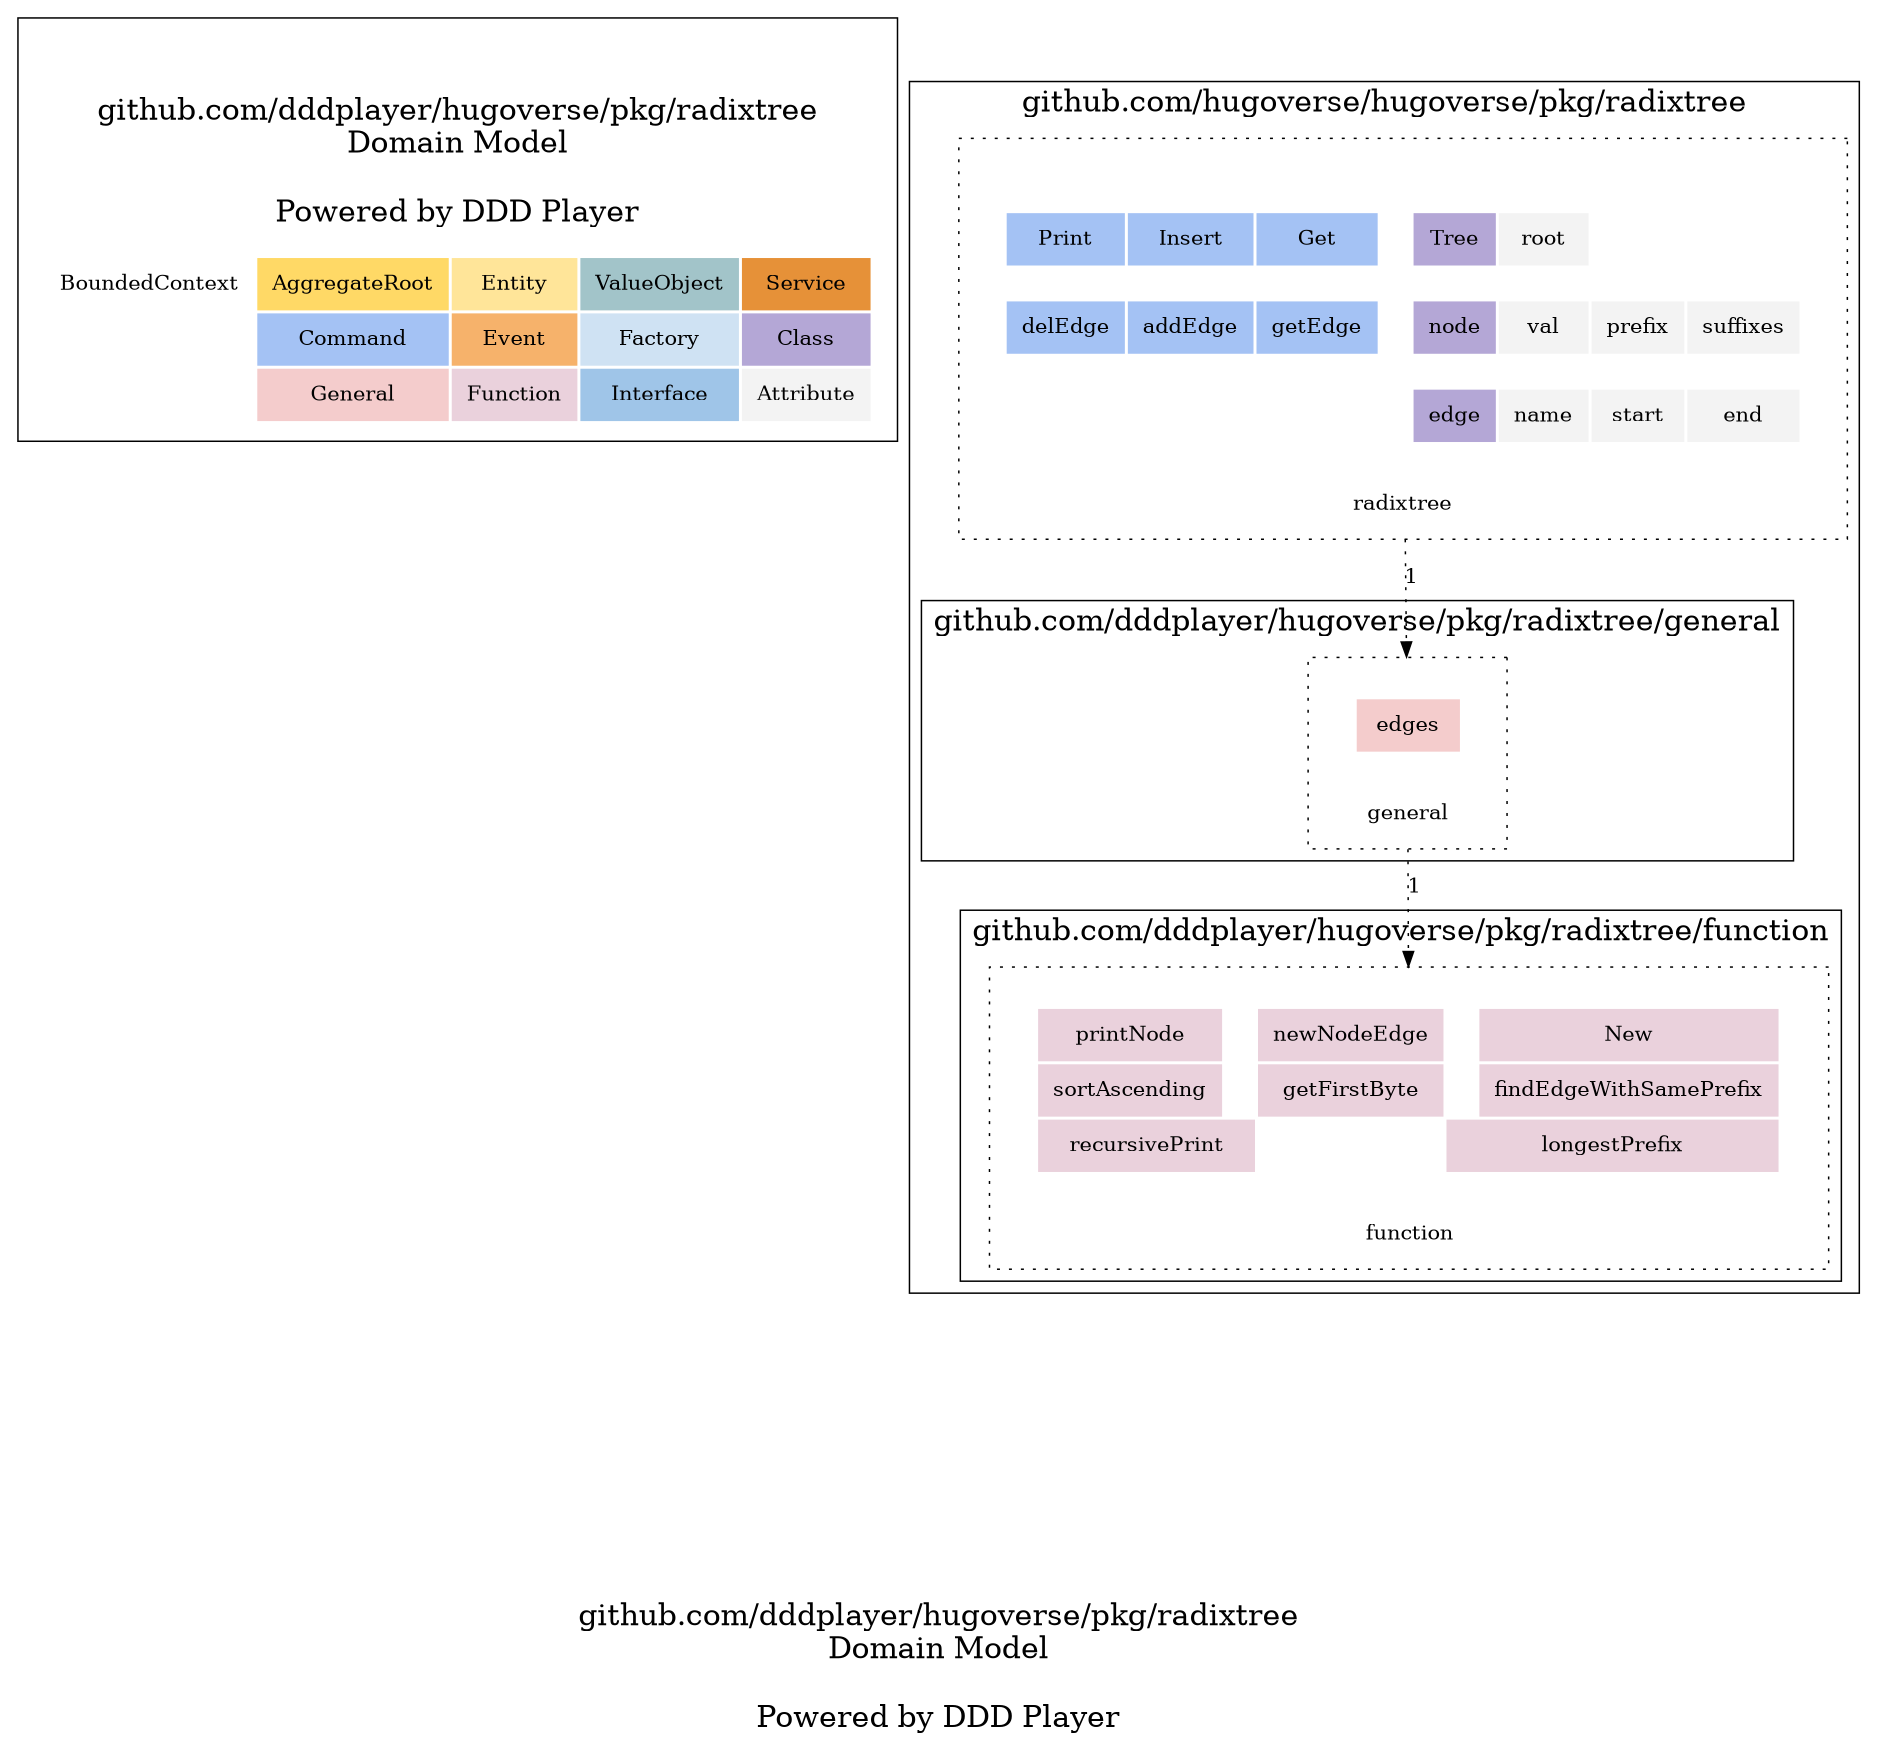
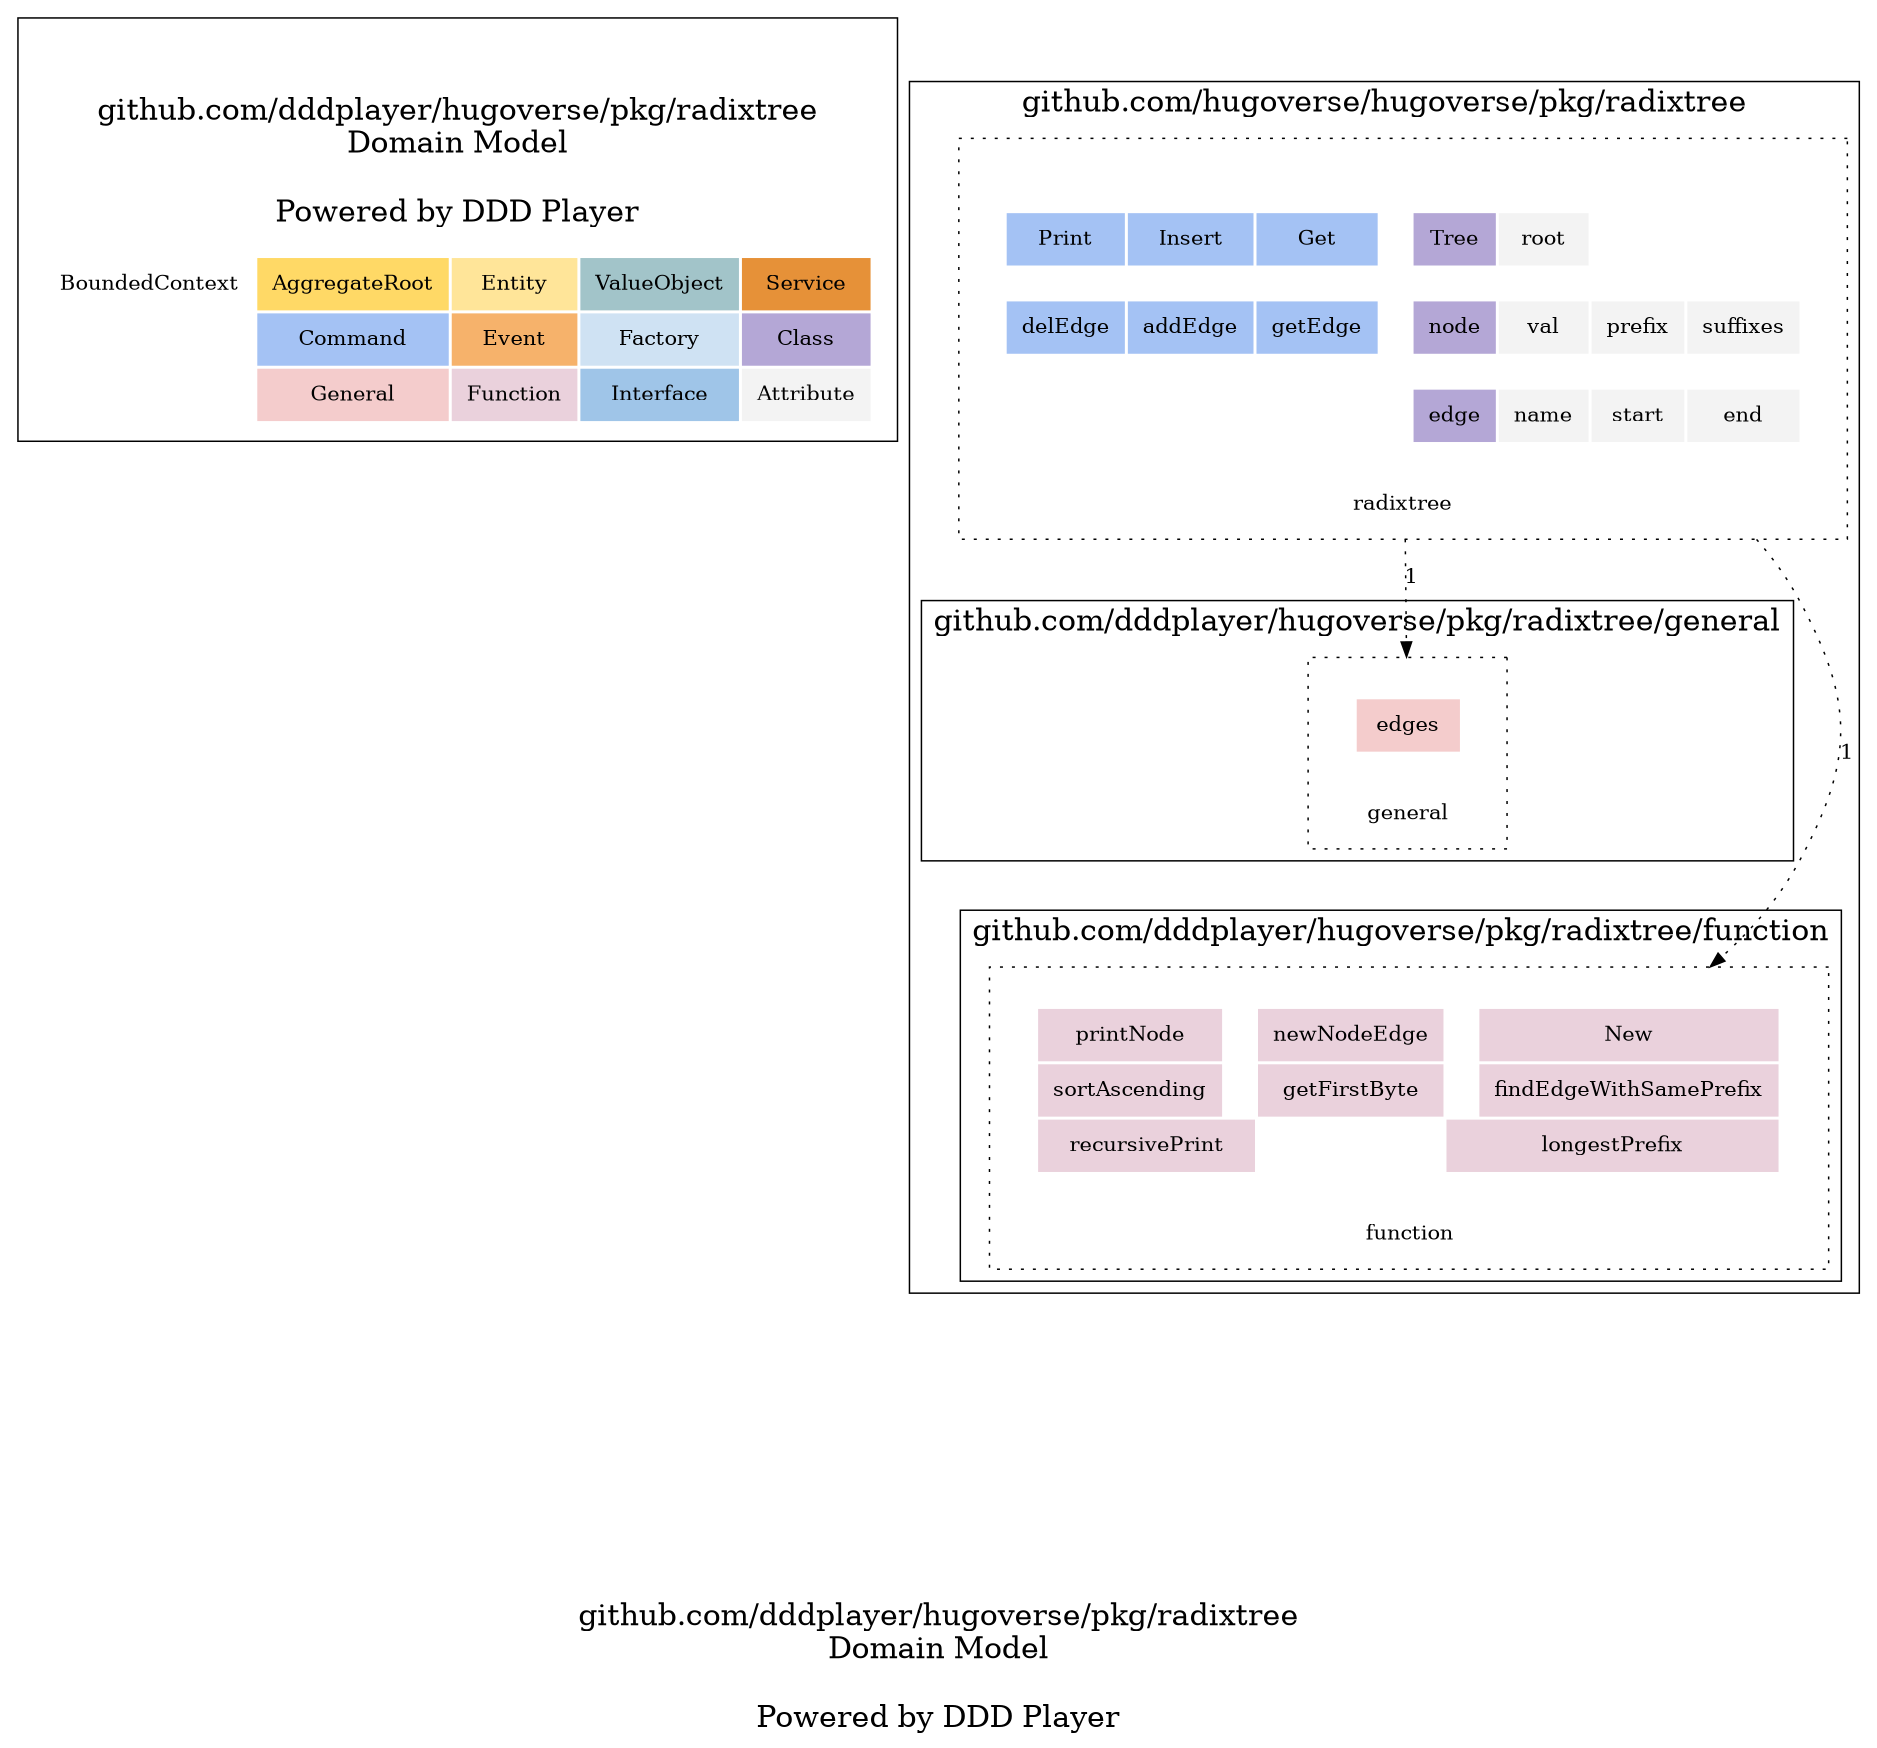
(1408, 900) -> (1839, 755)
